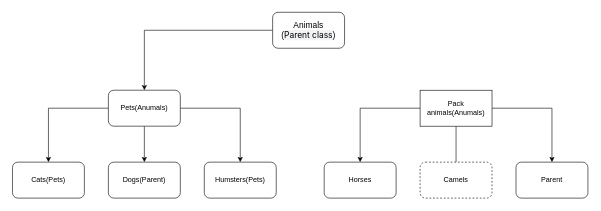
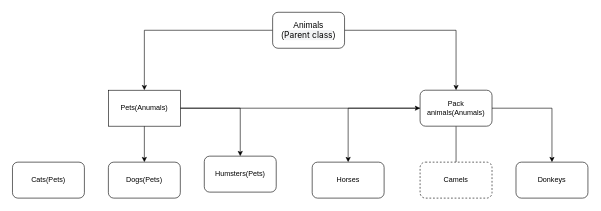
none -> (455, 30)
(144, 108) -> (144, 108)
(456, 108) -> (456, 108)
(48, 132) -> (294, 108)
(144, 180) -> (144, 180)
(240, 180) -> (240, 174)
(360, 180) -> (348, 180)
(552, 180) -> (552, 180)
